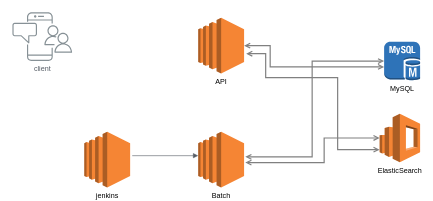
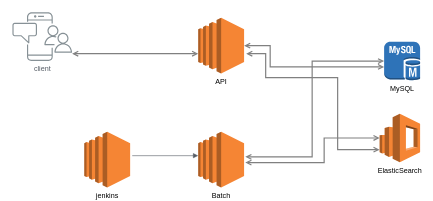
none -> (135, 54)
